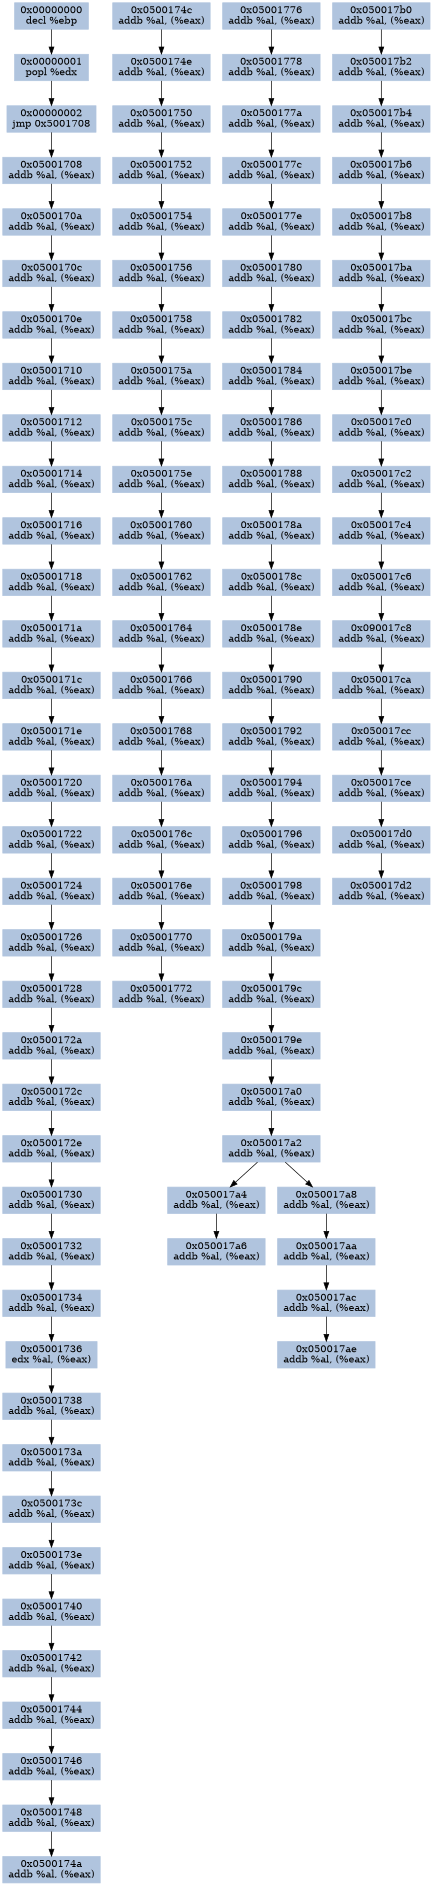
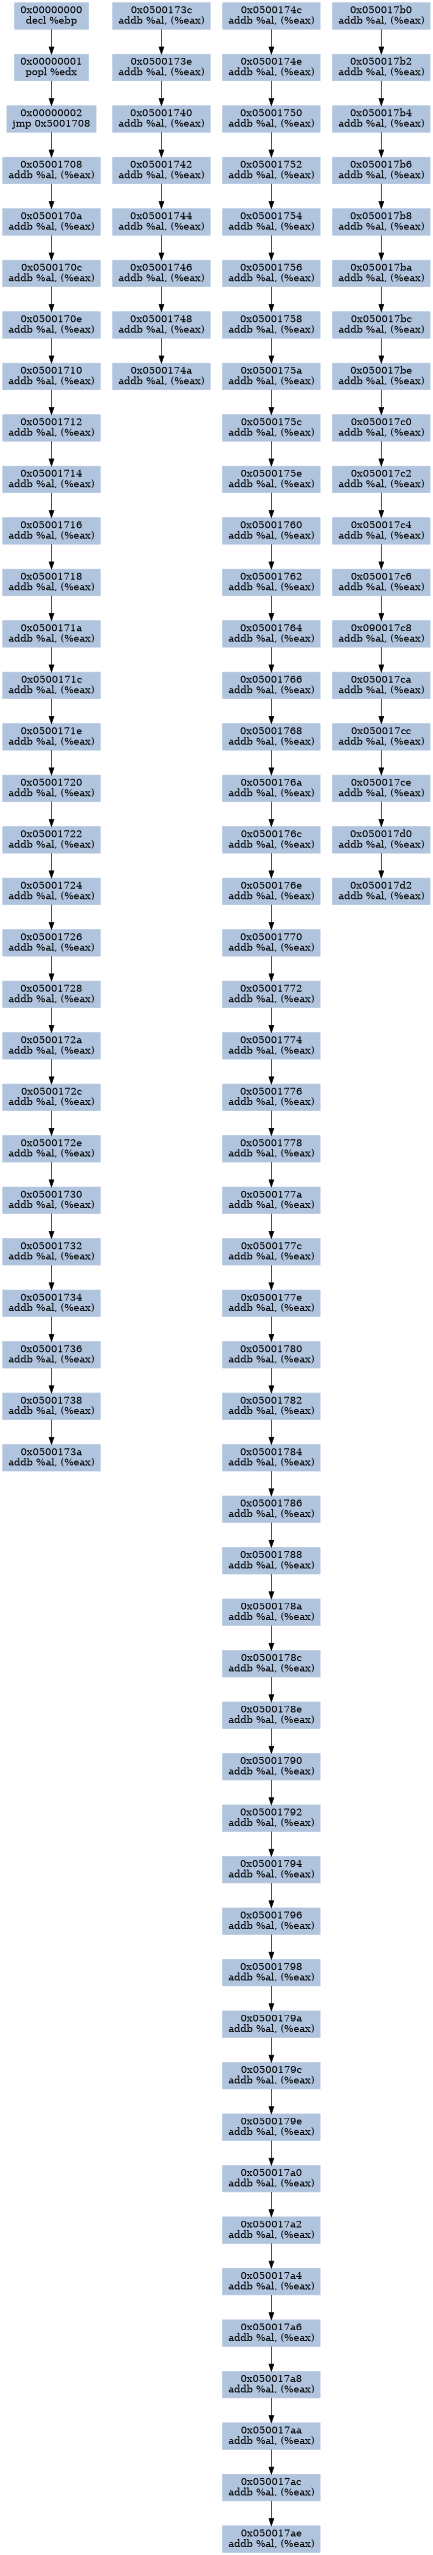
none -> (271, 1046)
(296, 1172) -> (271, 2355)
(51, 1355) -> (51, 1355)
(51, 1480) -> none
